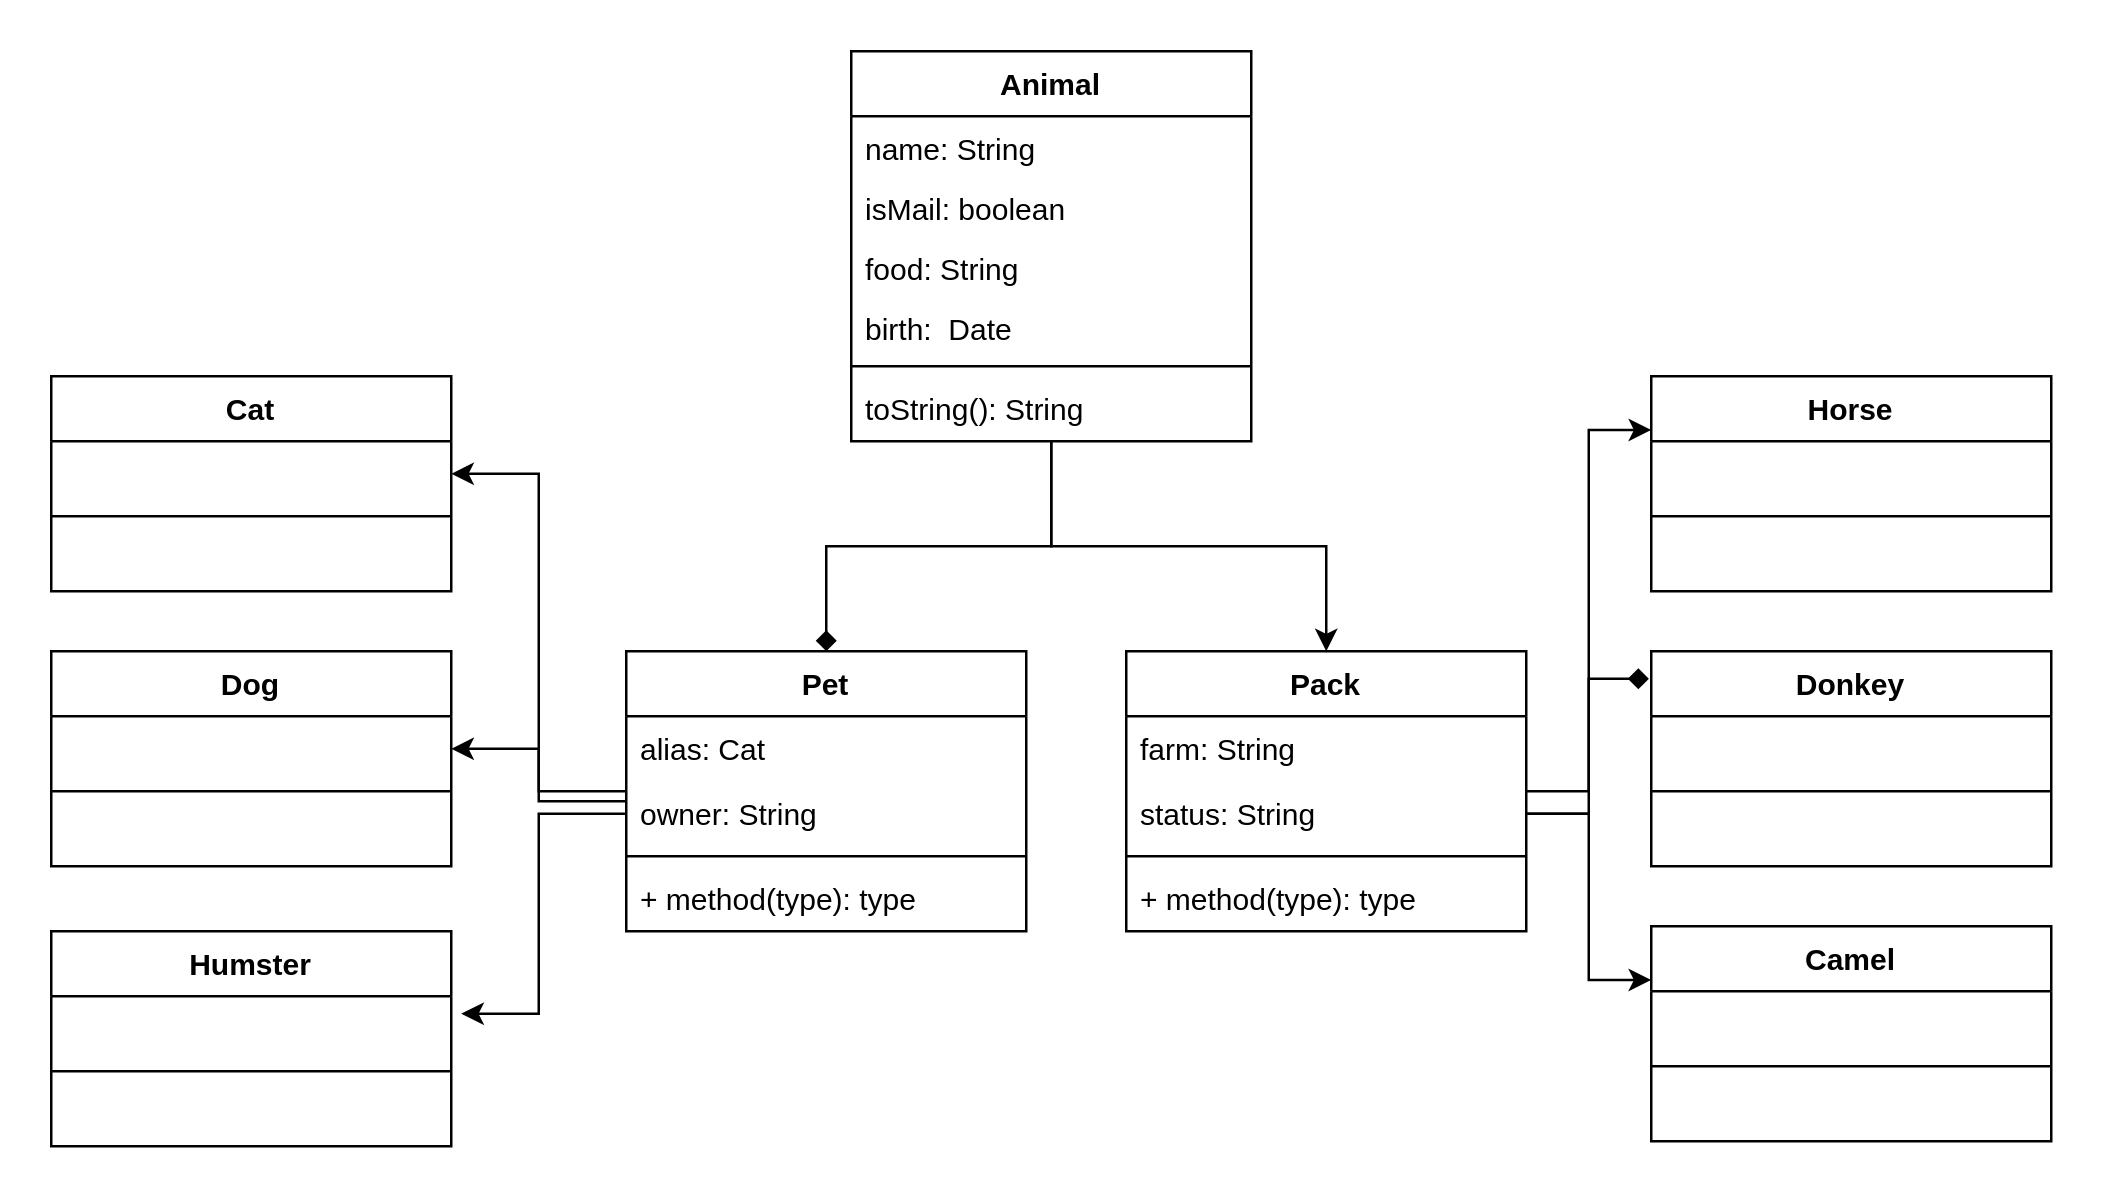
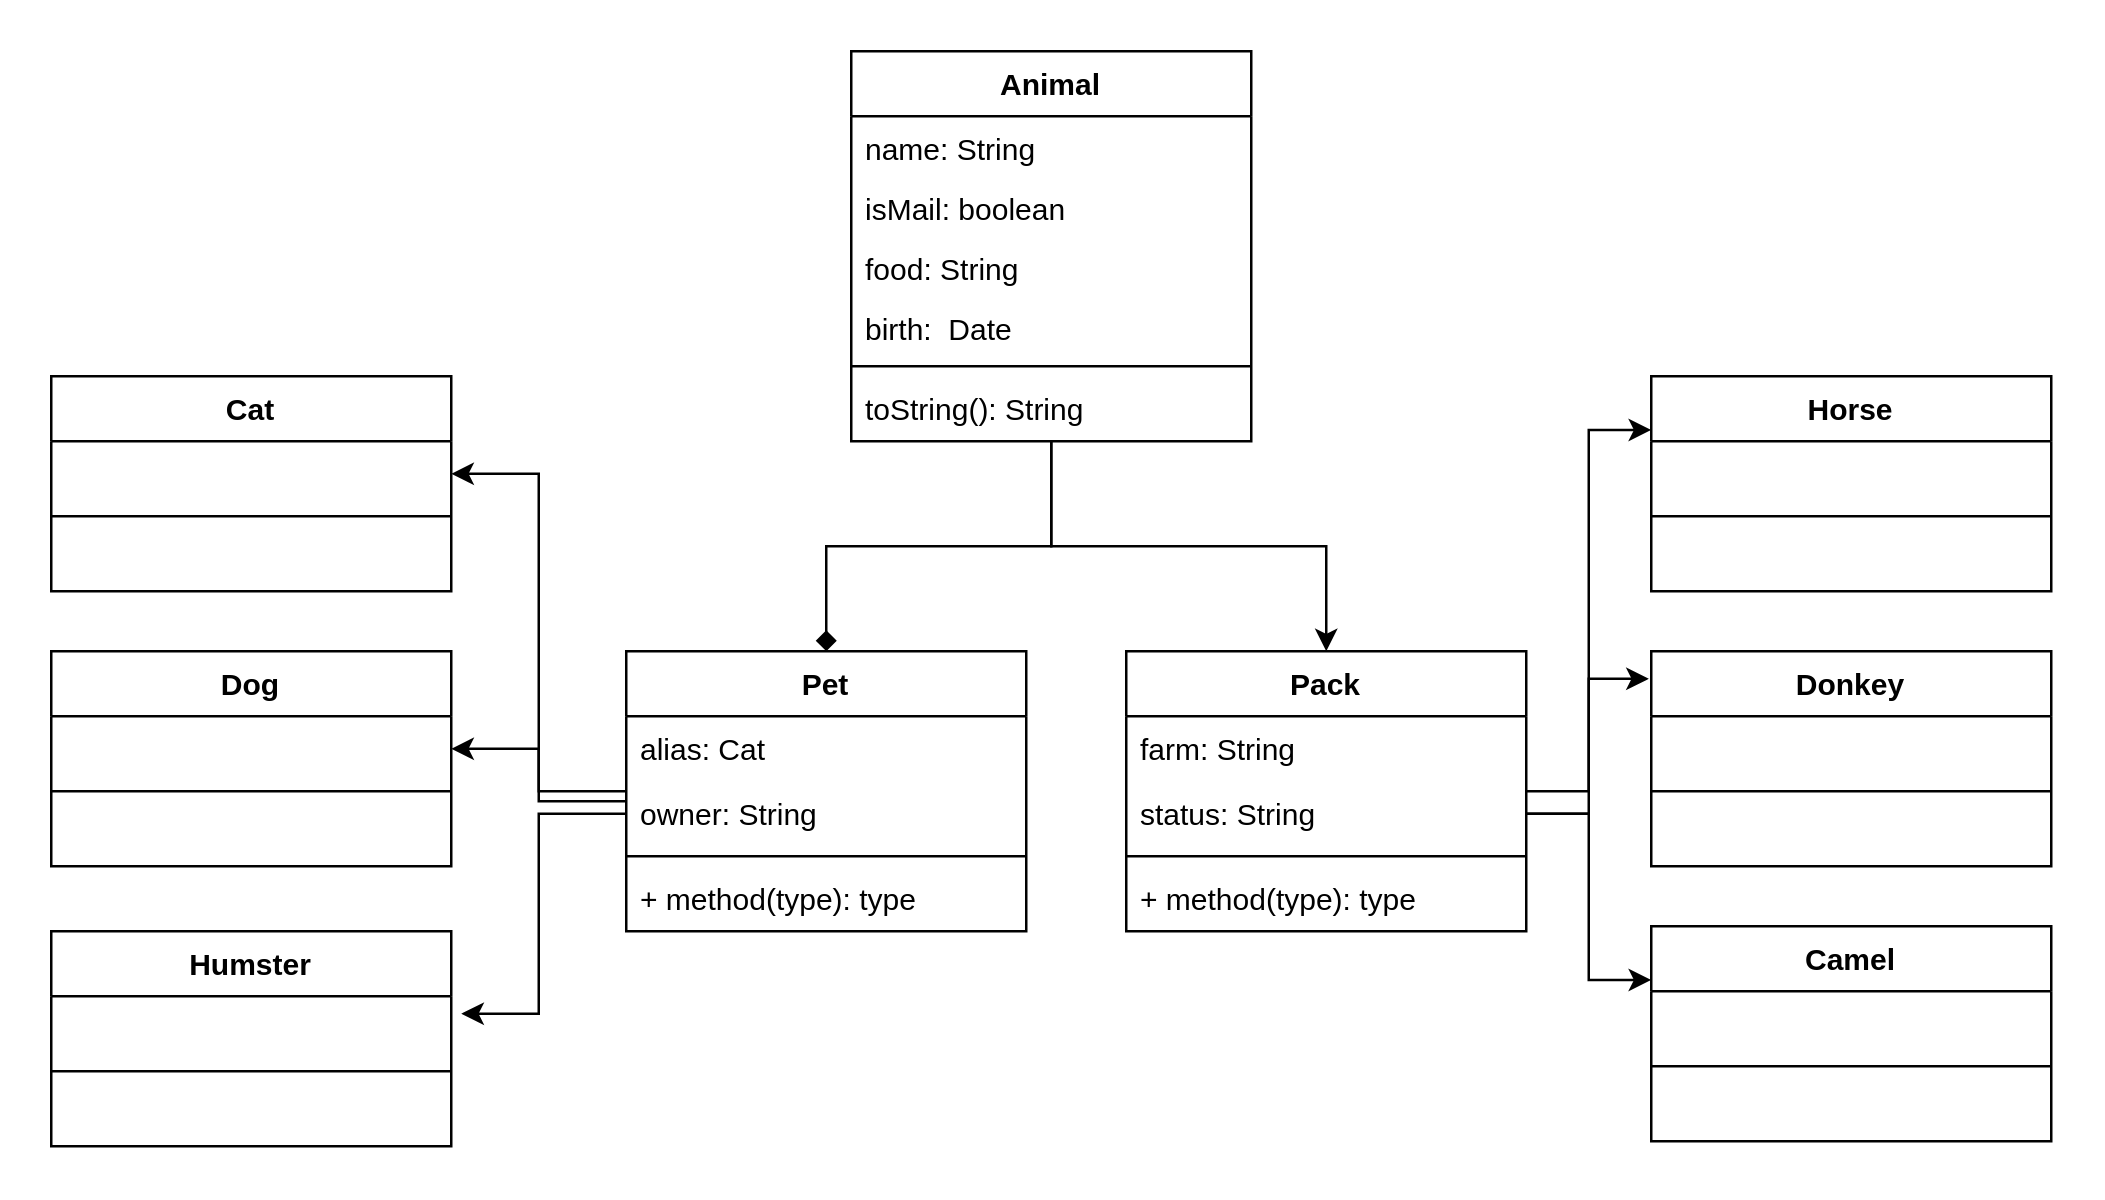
(1628, 679) -> (1629, 679)
